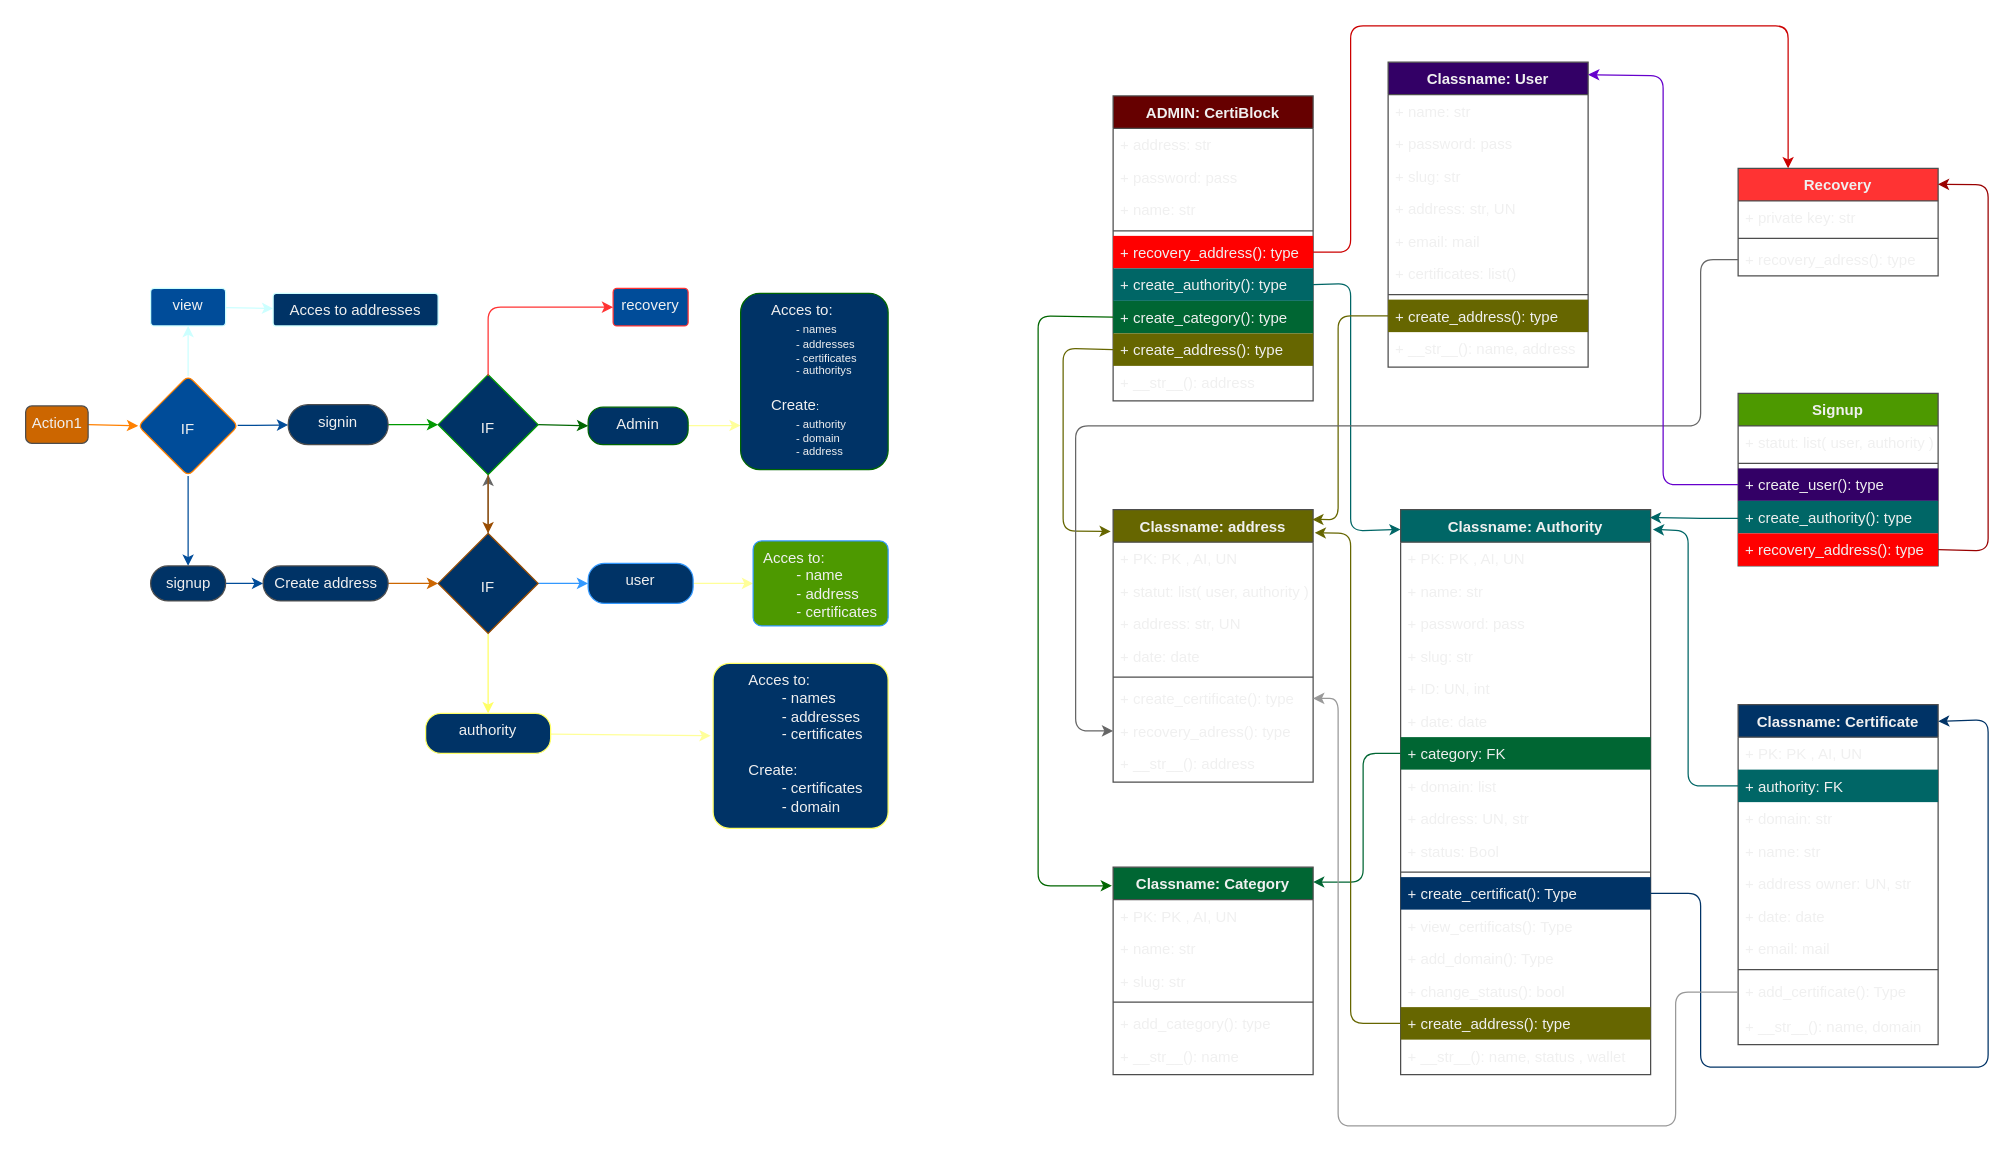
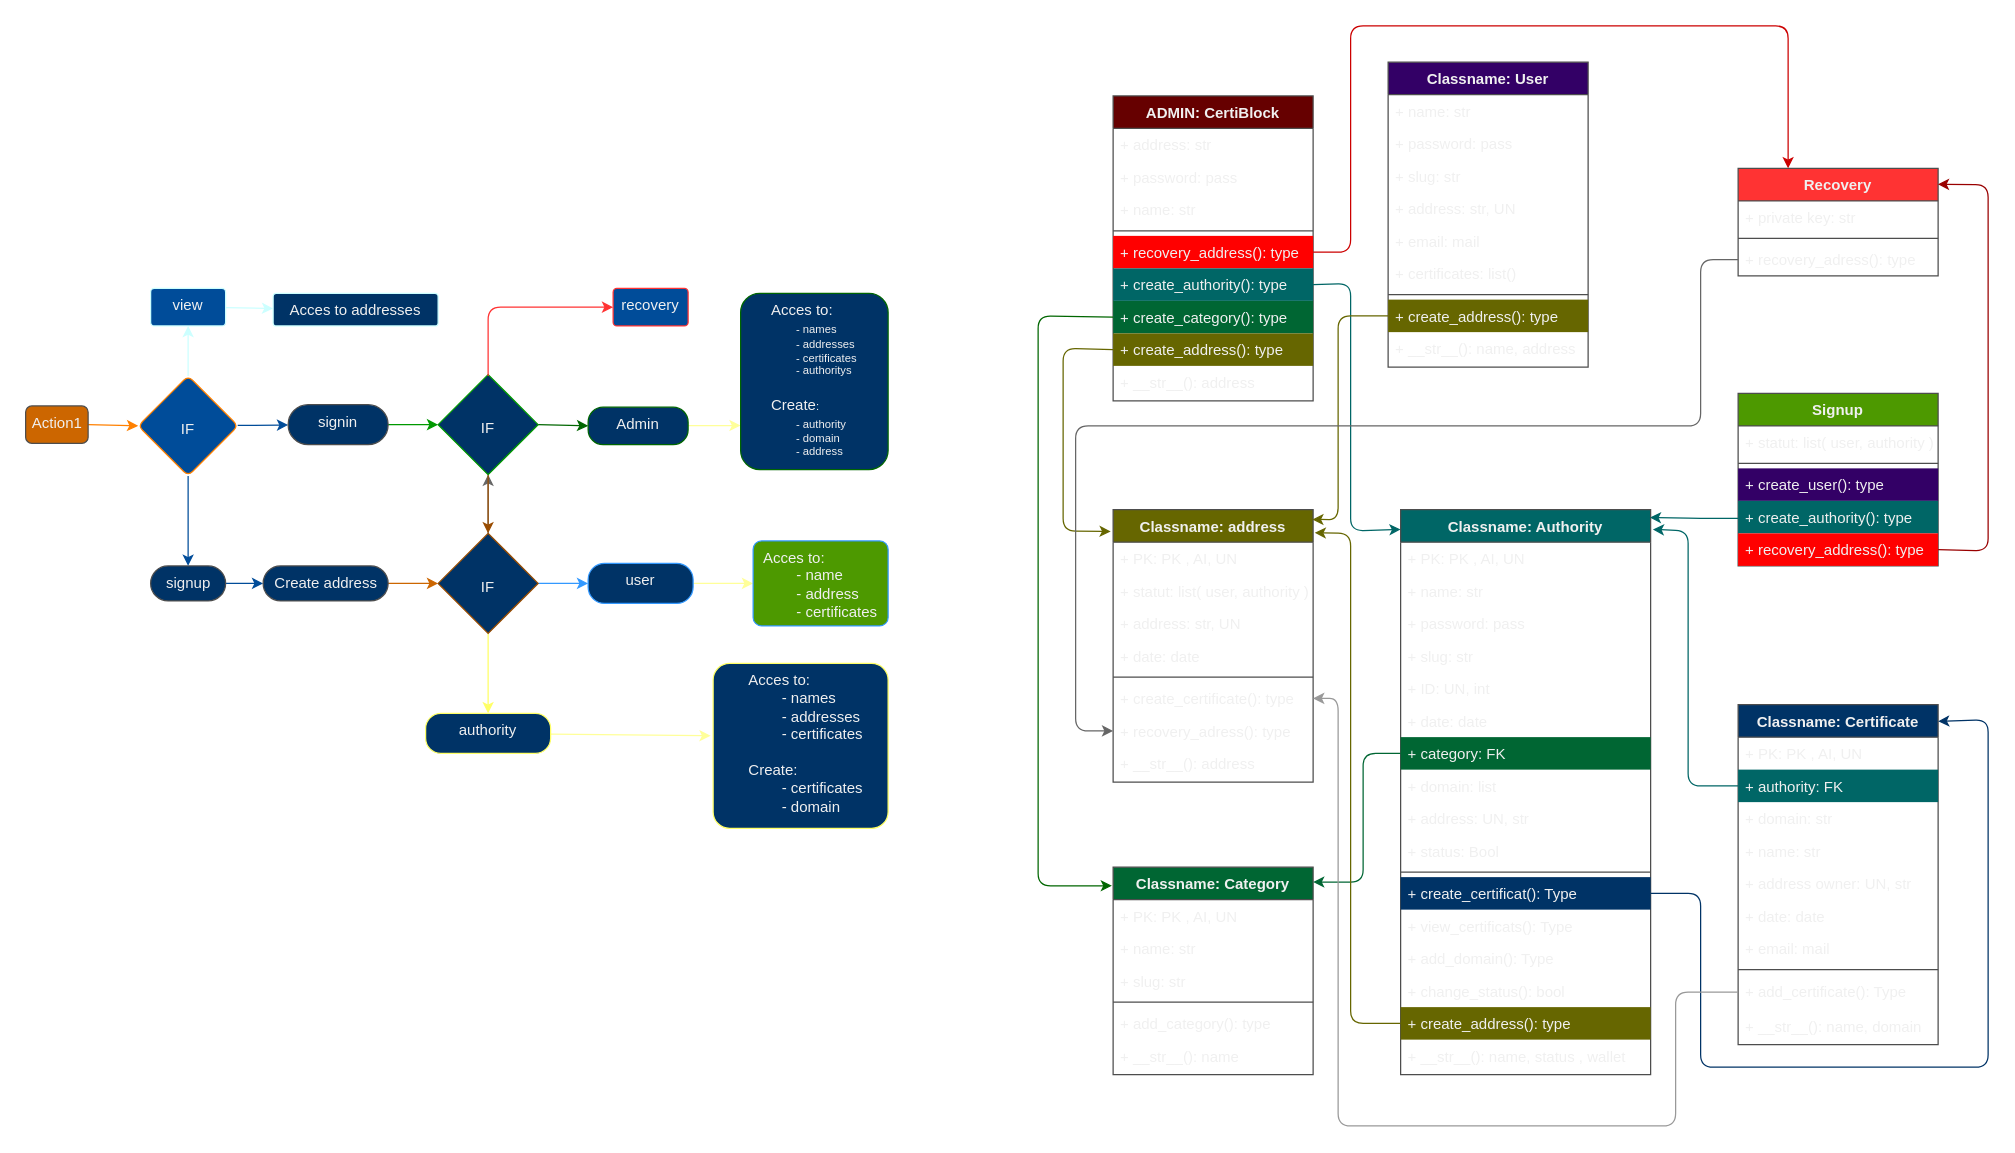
(1663, 284) -> none
